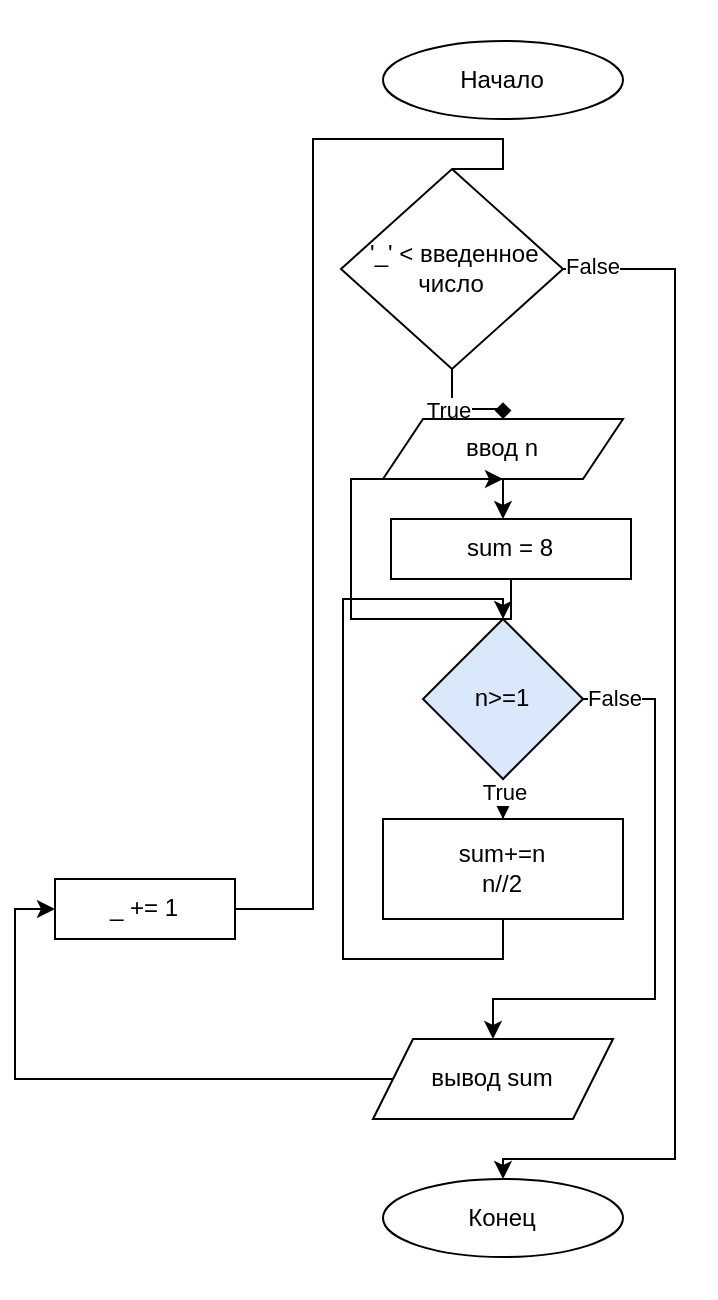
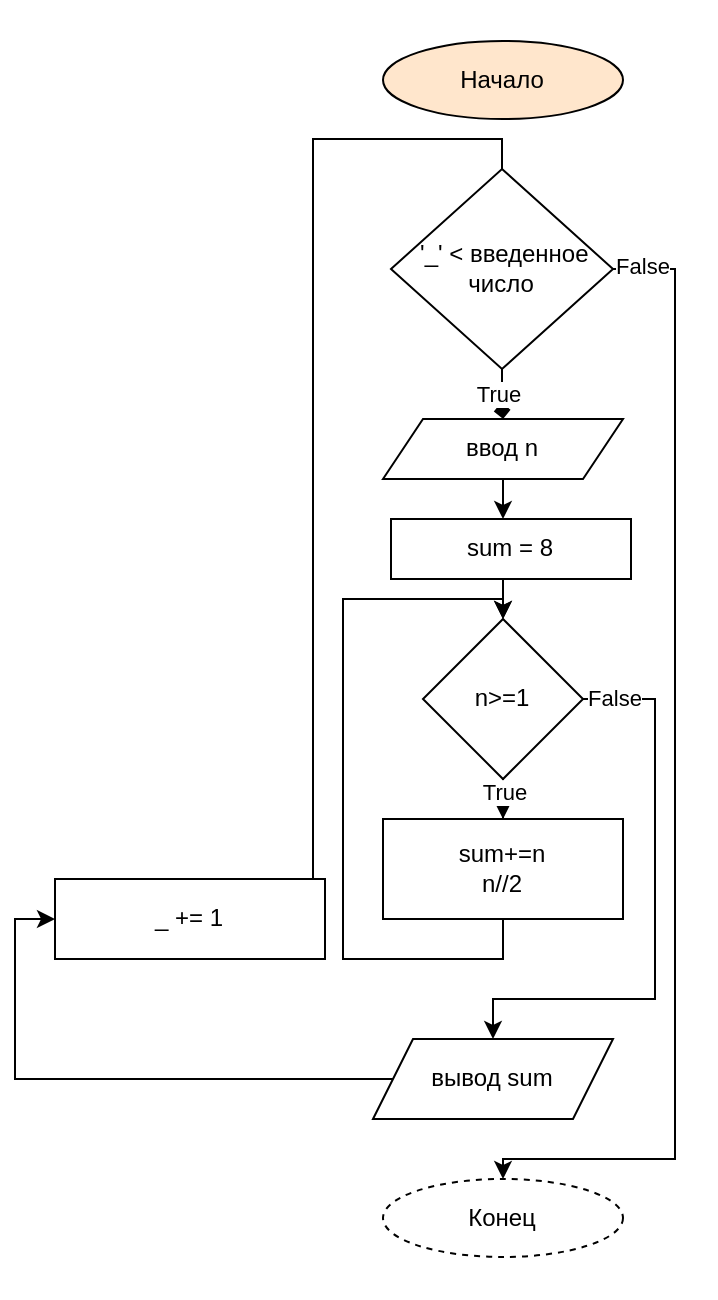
(503, 80) -> (503, 80)
(452, 269) -> (502, 269)
(365, 619) -> (503, 583)
(503, 699) -> (503, 699)
(145, 909) -> (190, 919)
(503, 1218) -> (503, 1218)
